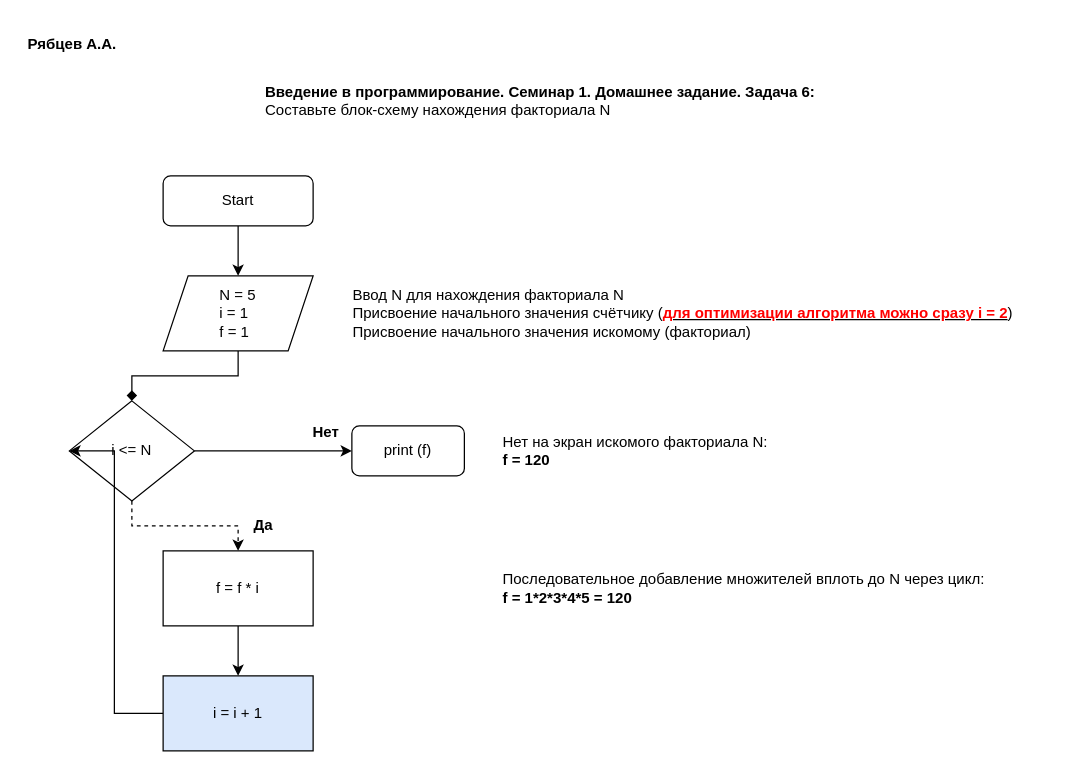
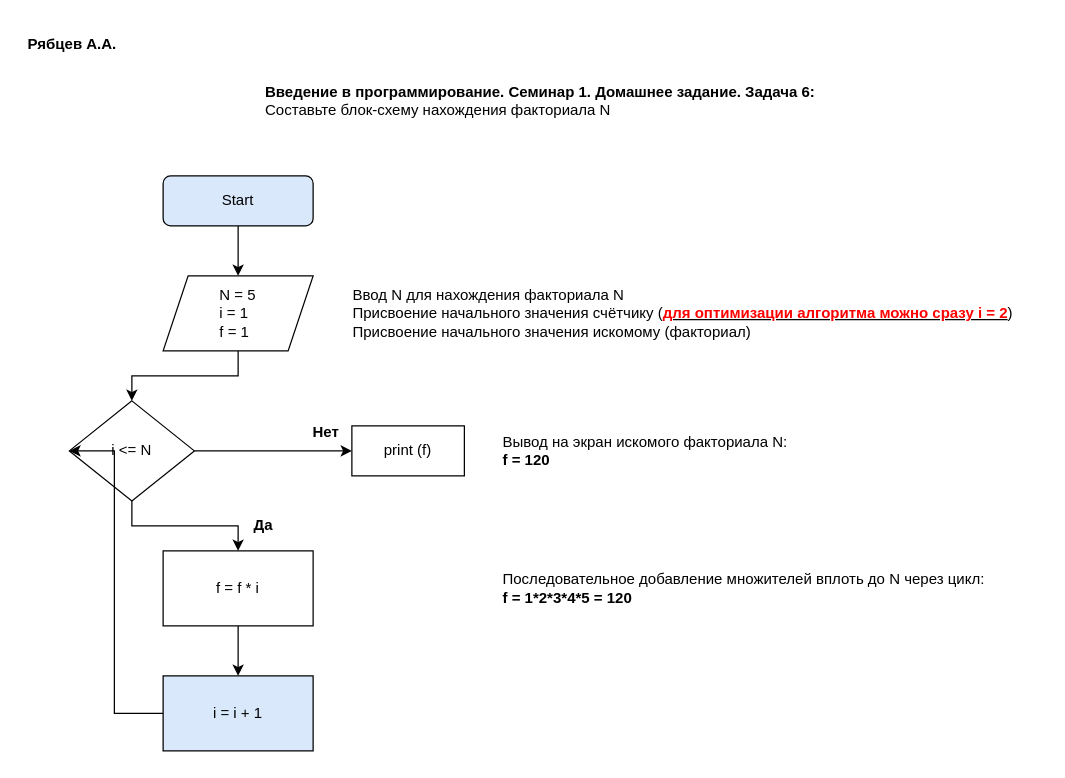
(238, 201) -> (238, 201)
(132, 390) -> (132, 391)
(408, 451) -> (408, 451)
(638, 451) -> (647, 451)
(182, 526) -> (182, 526)
